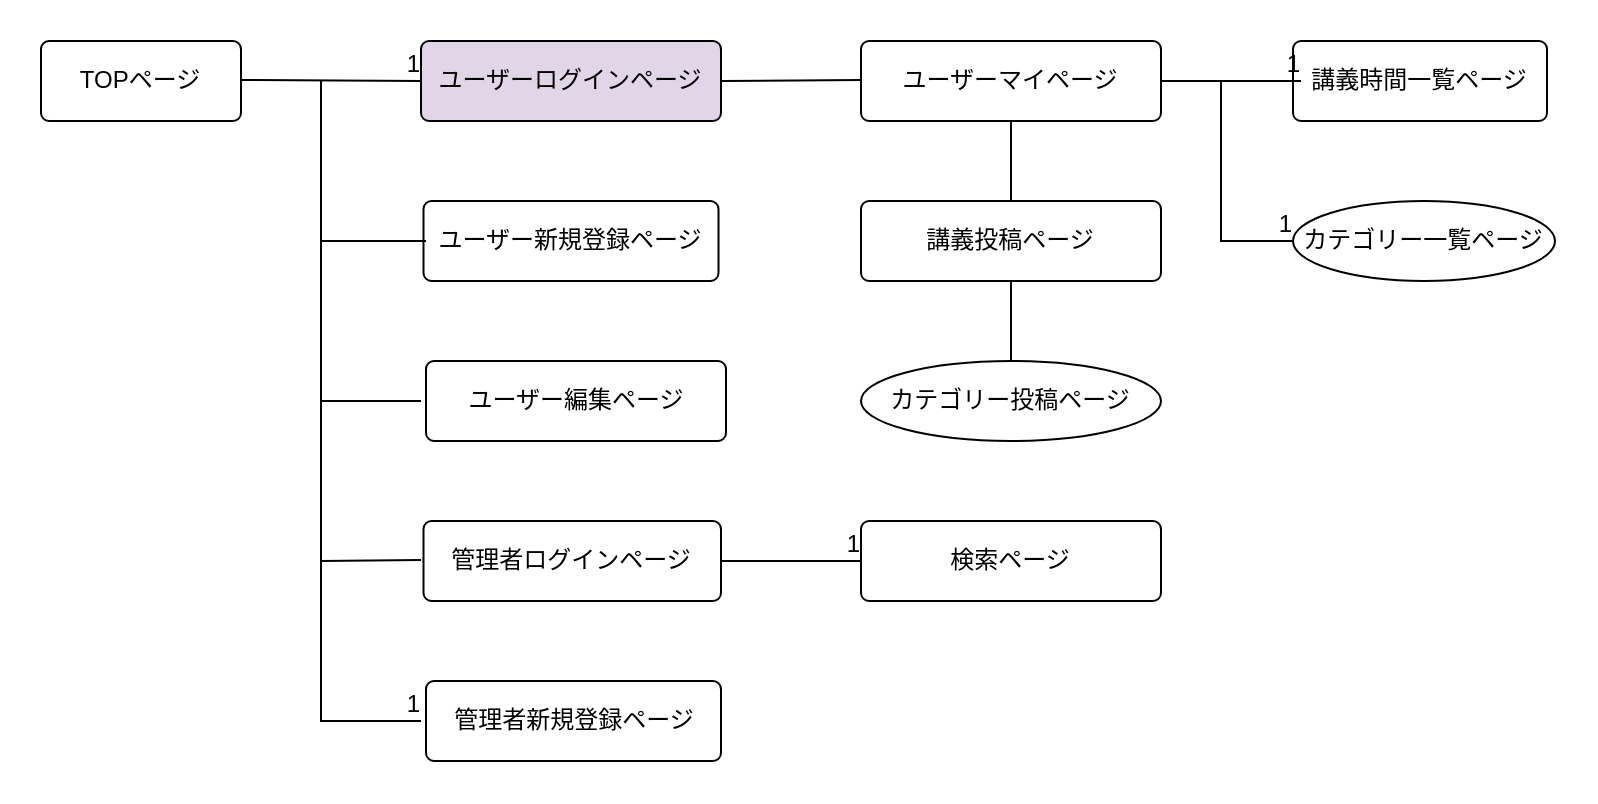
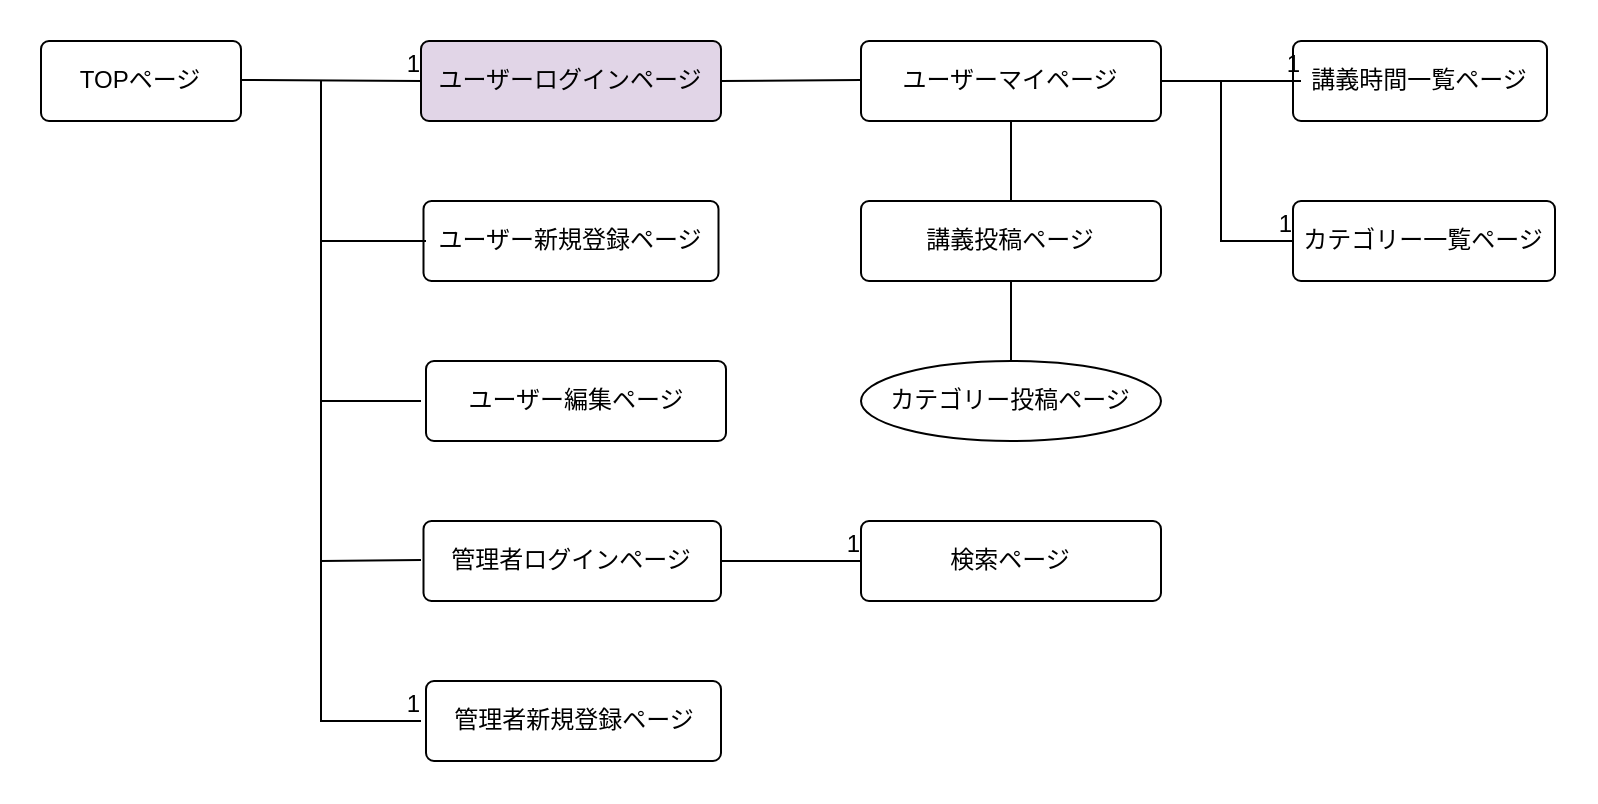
(1424, 241) -> (1424, 241)
